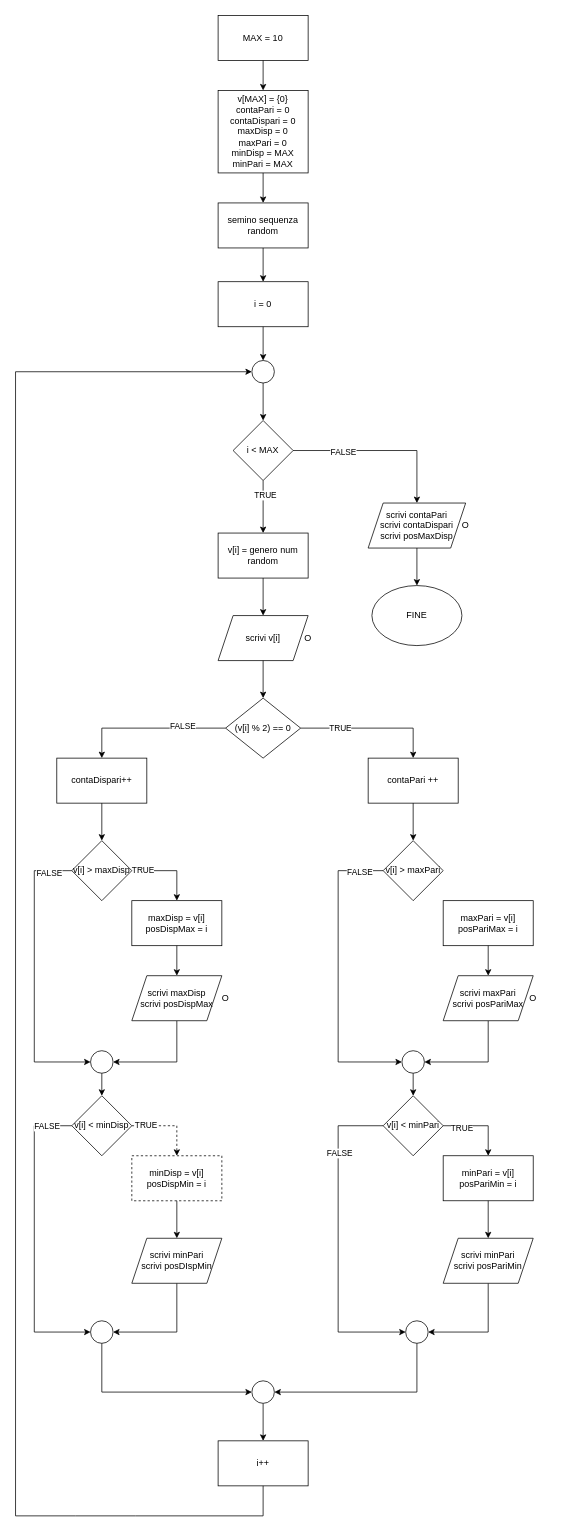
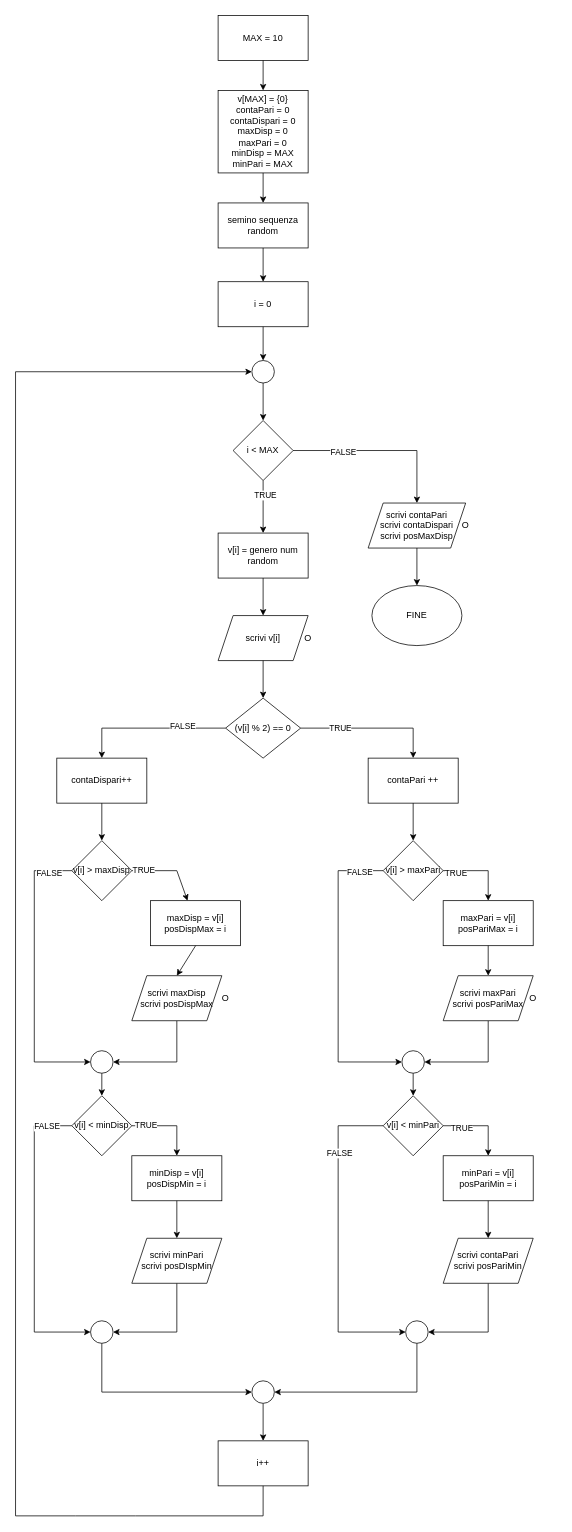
none -> (478, 870)
(177, 923) -> (195, 923)
(177, 1125) -> (177, 1125)
(177, 1178) -> (177, 1178)
(488, 1260) -> (488, 1260)
